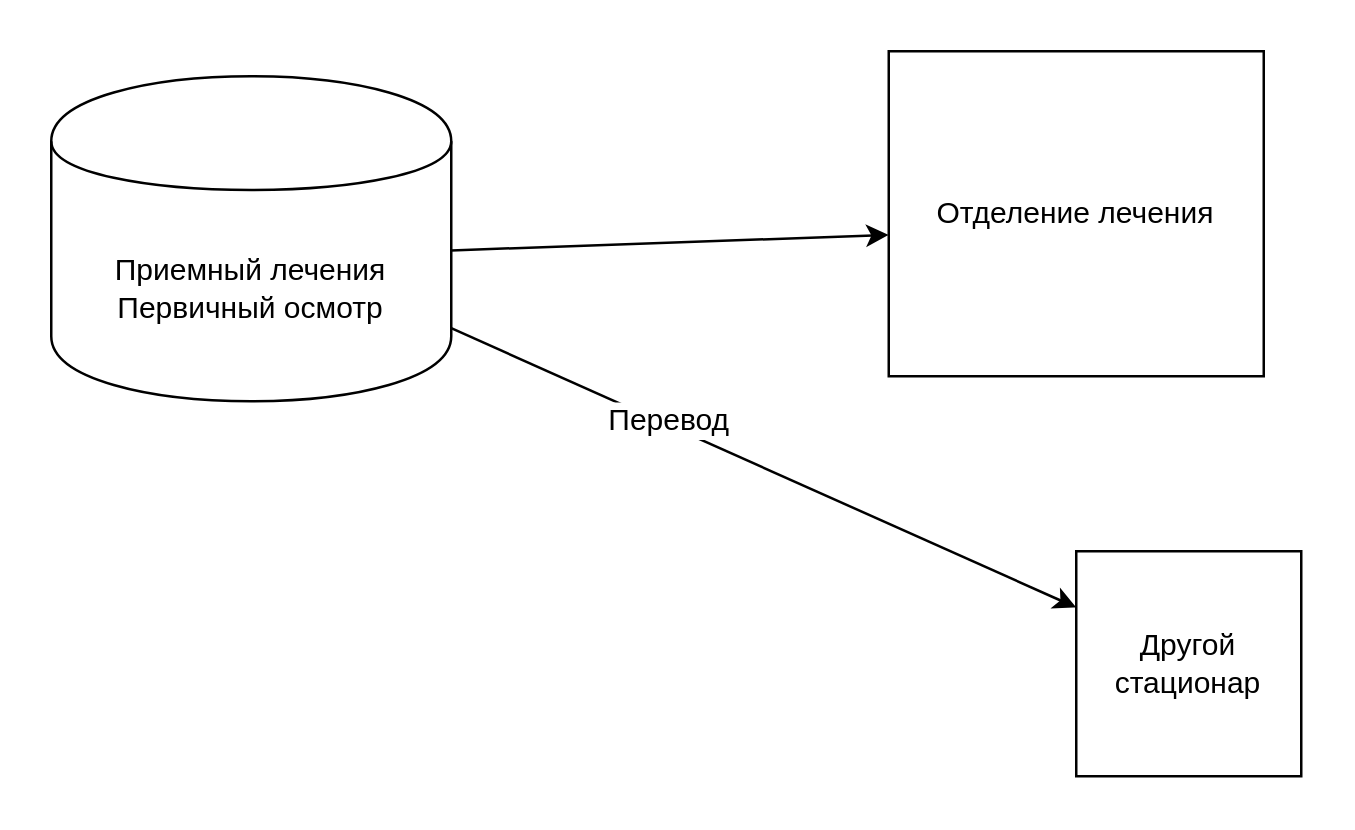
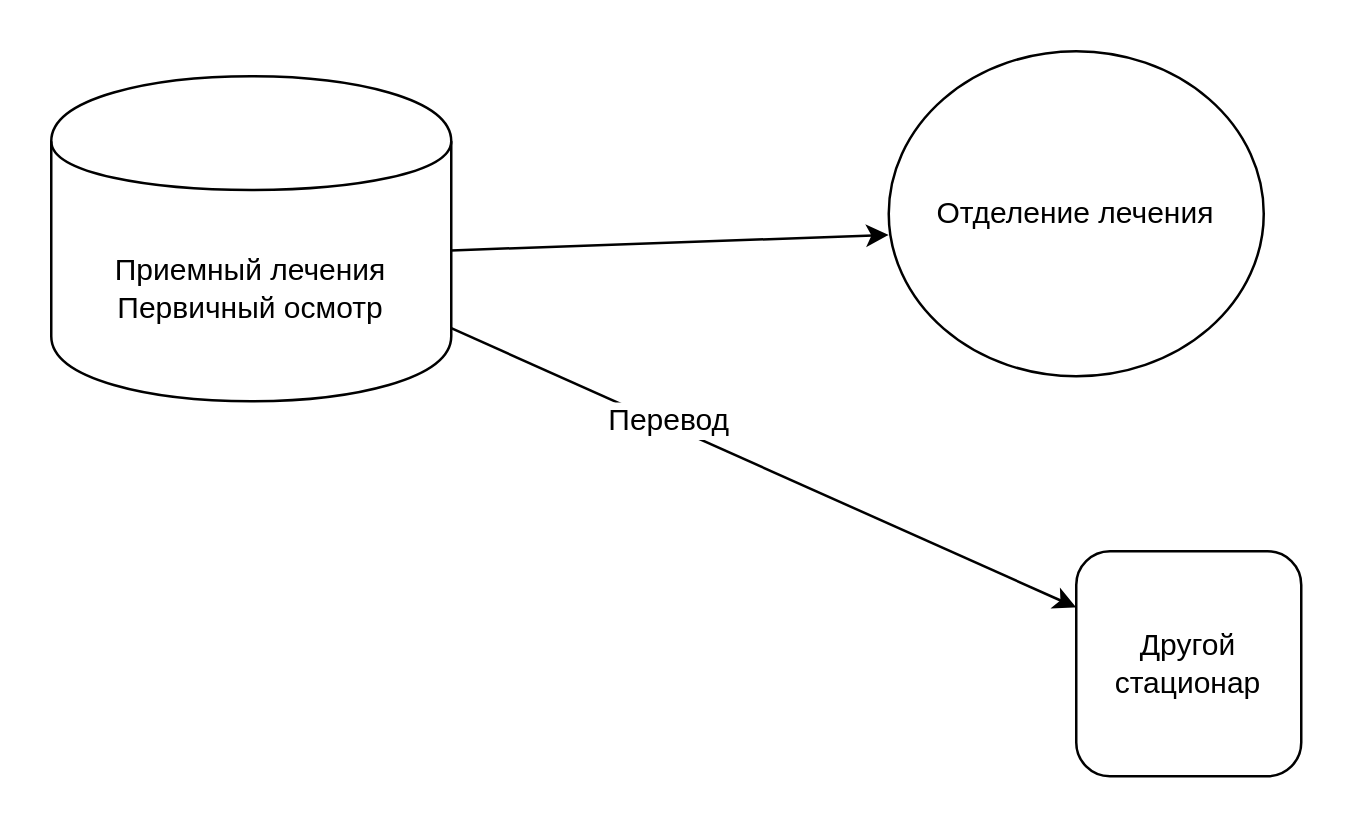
(1076, 214) -> (1076, 214)
(1189, 664) -> (1189, 664)
